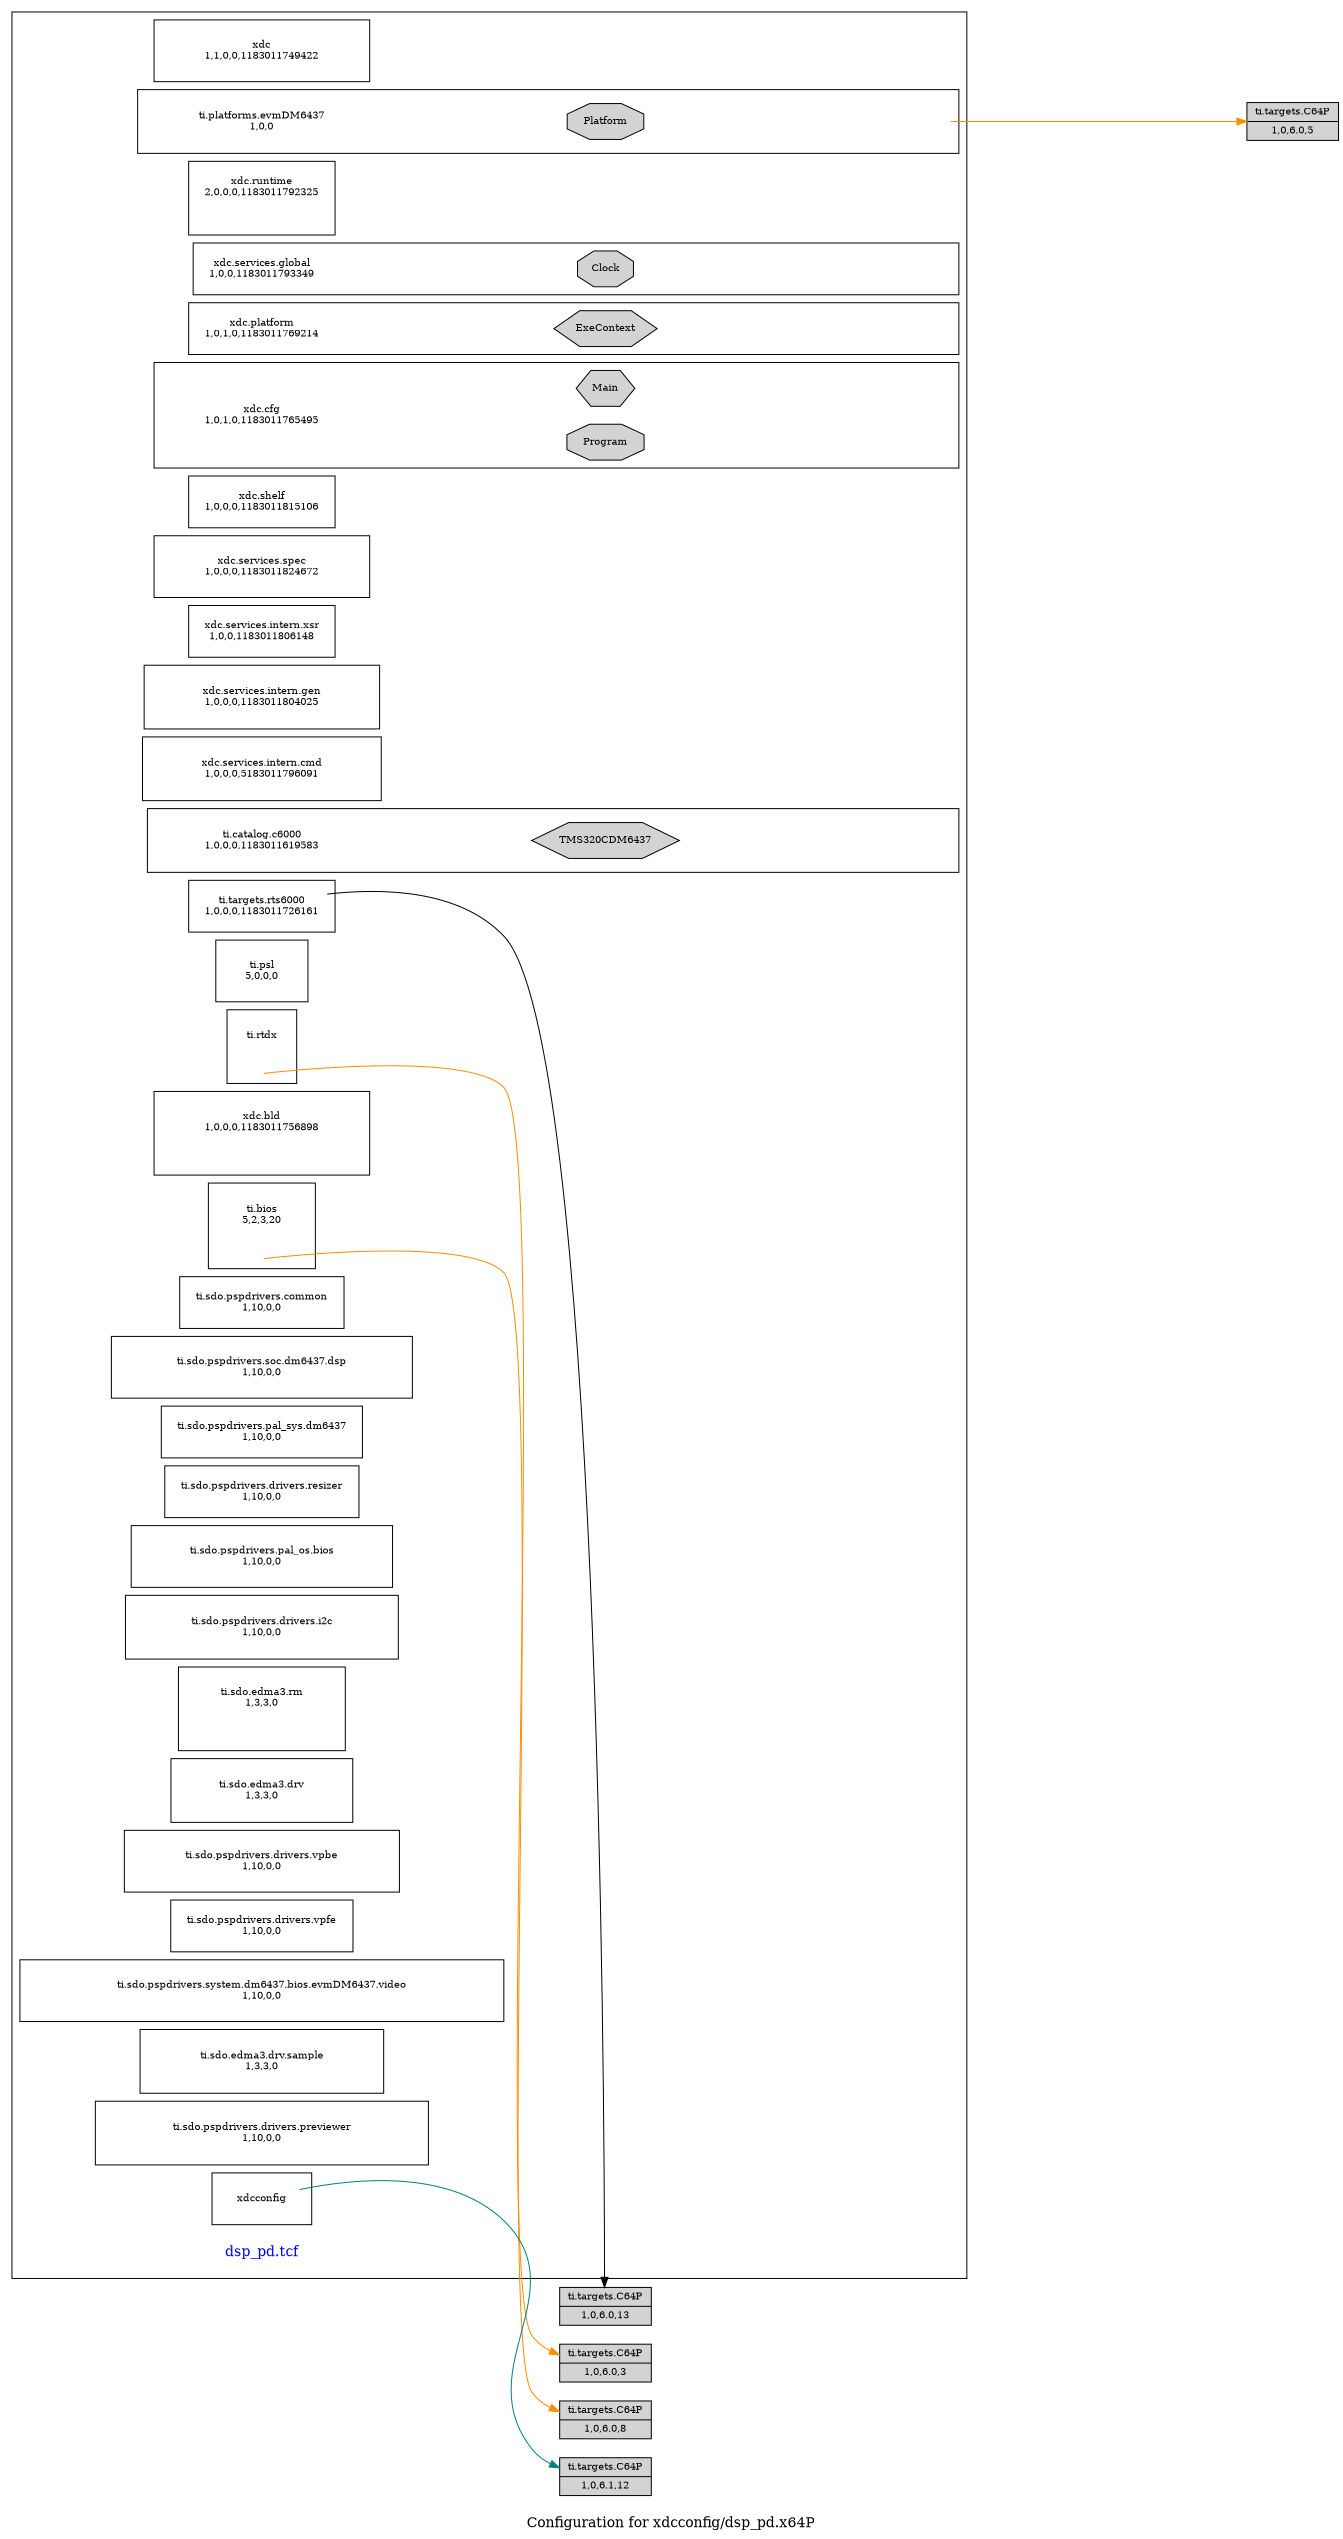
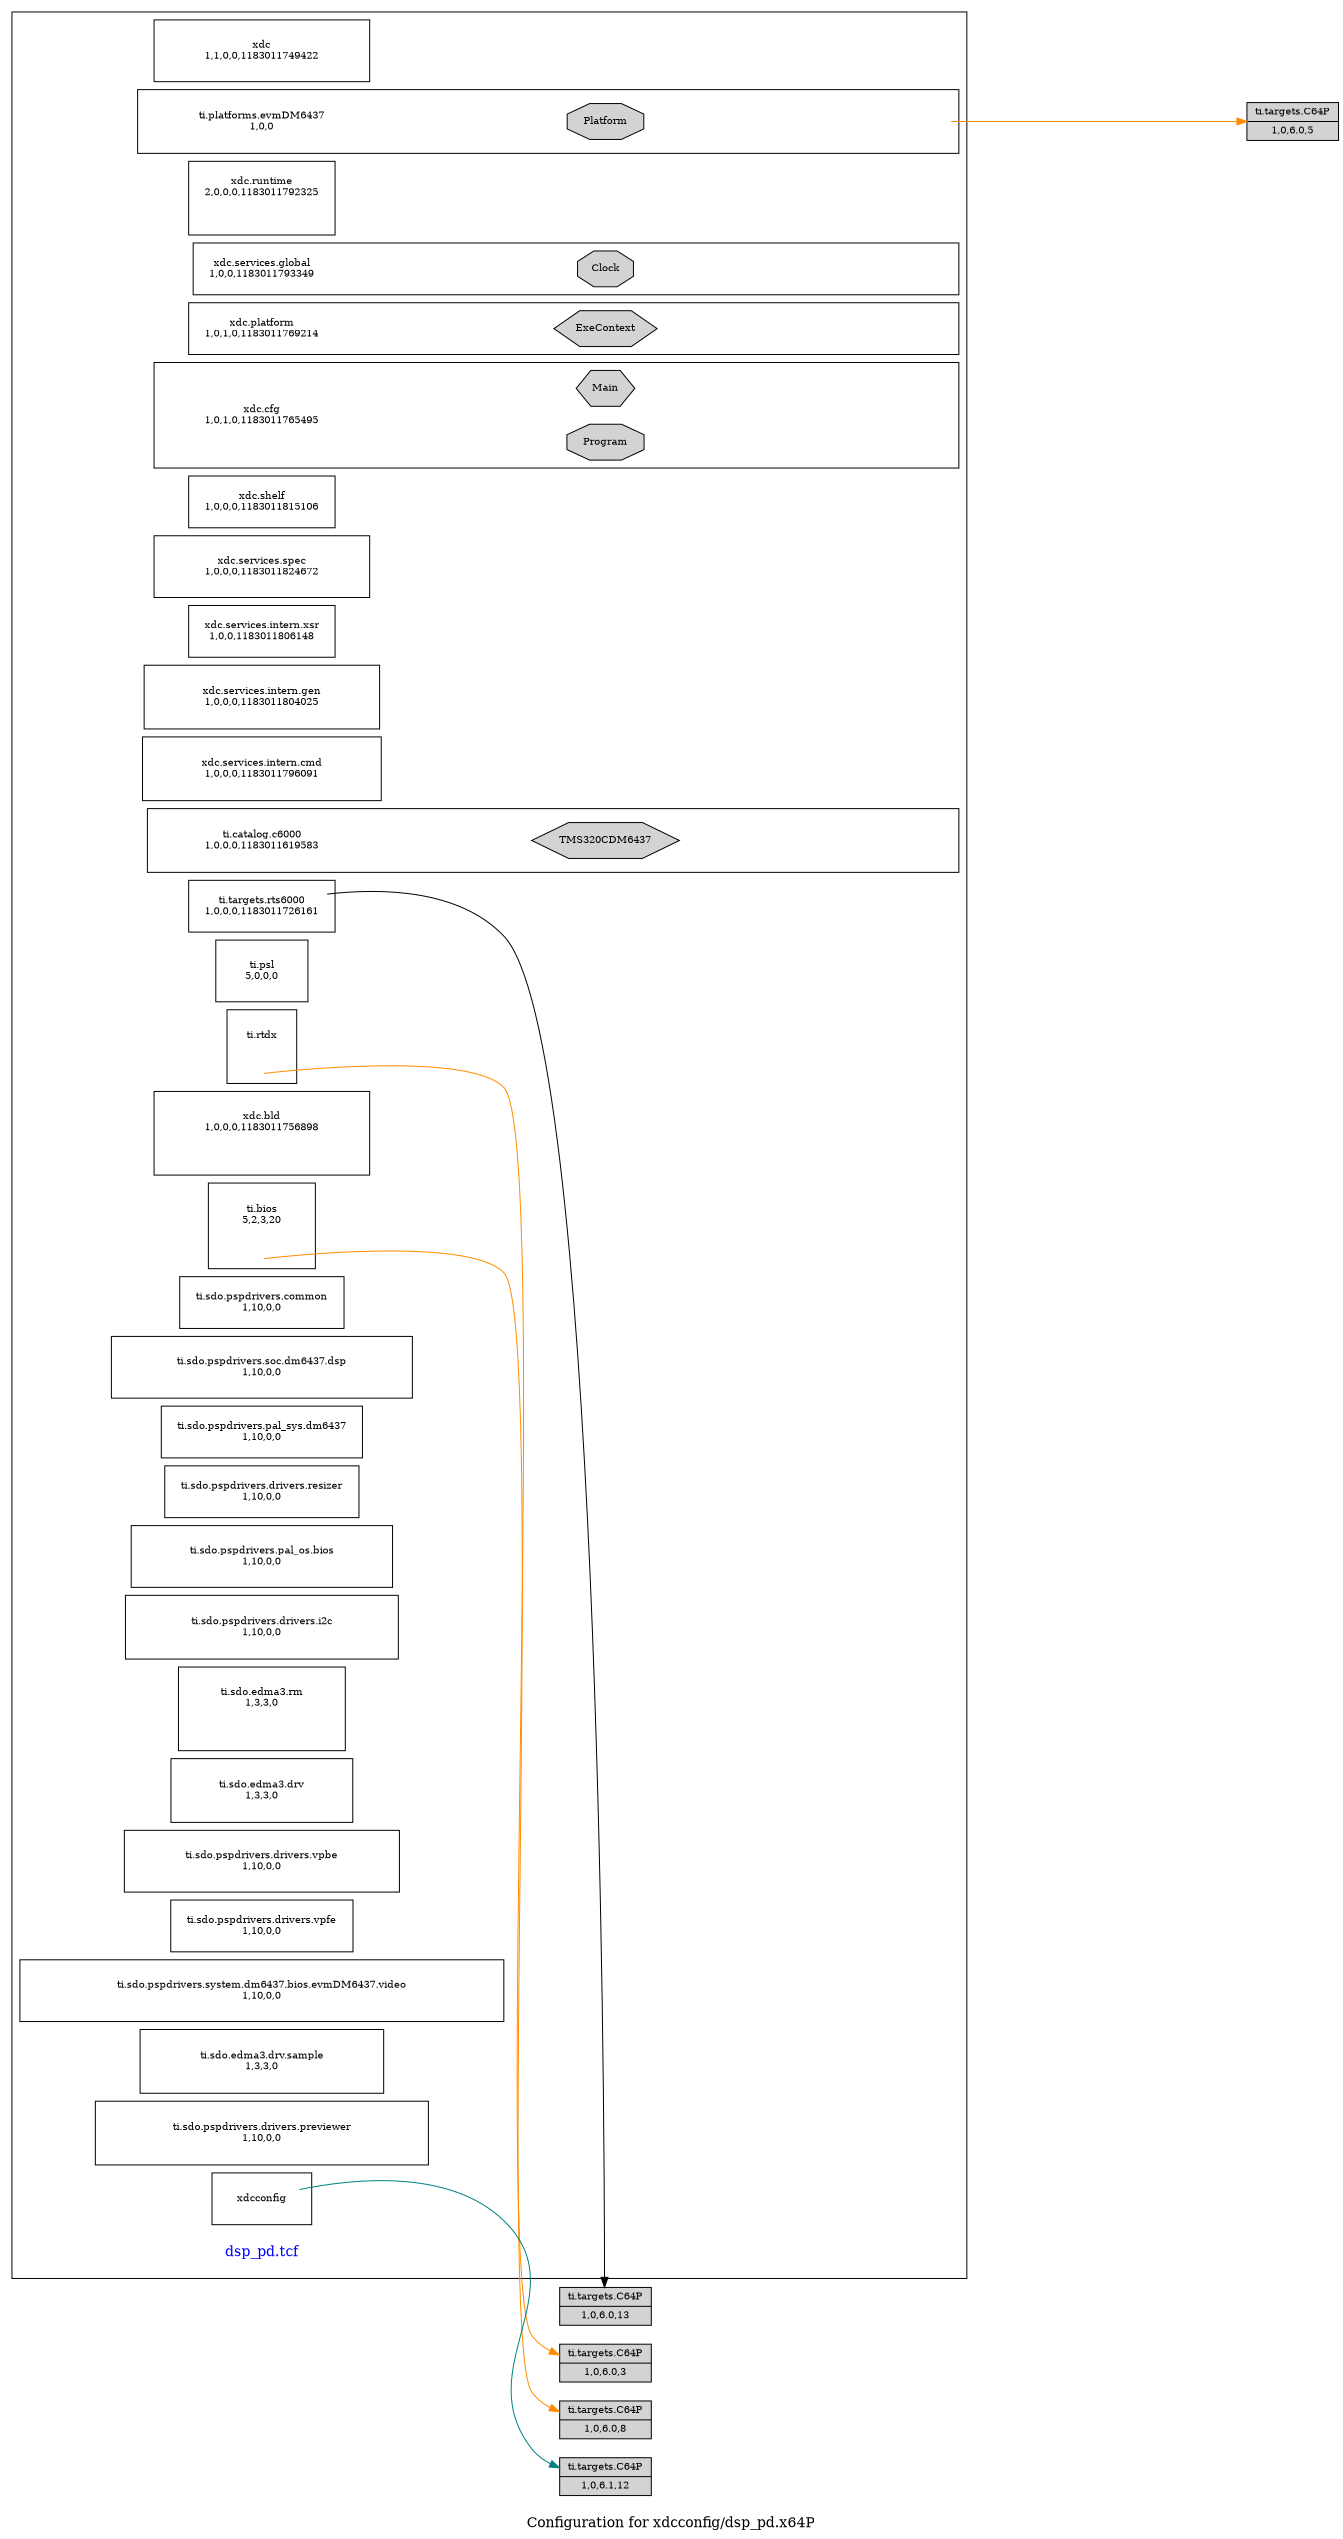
(262, 769) -> (262, 769)
